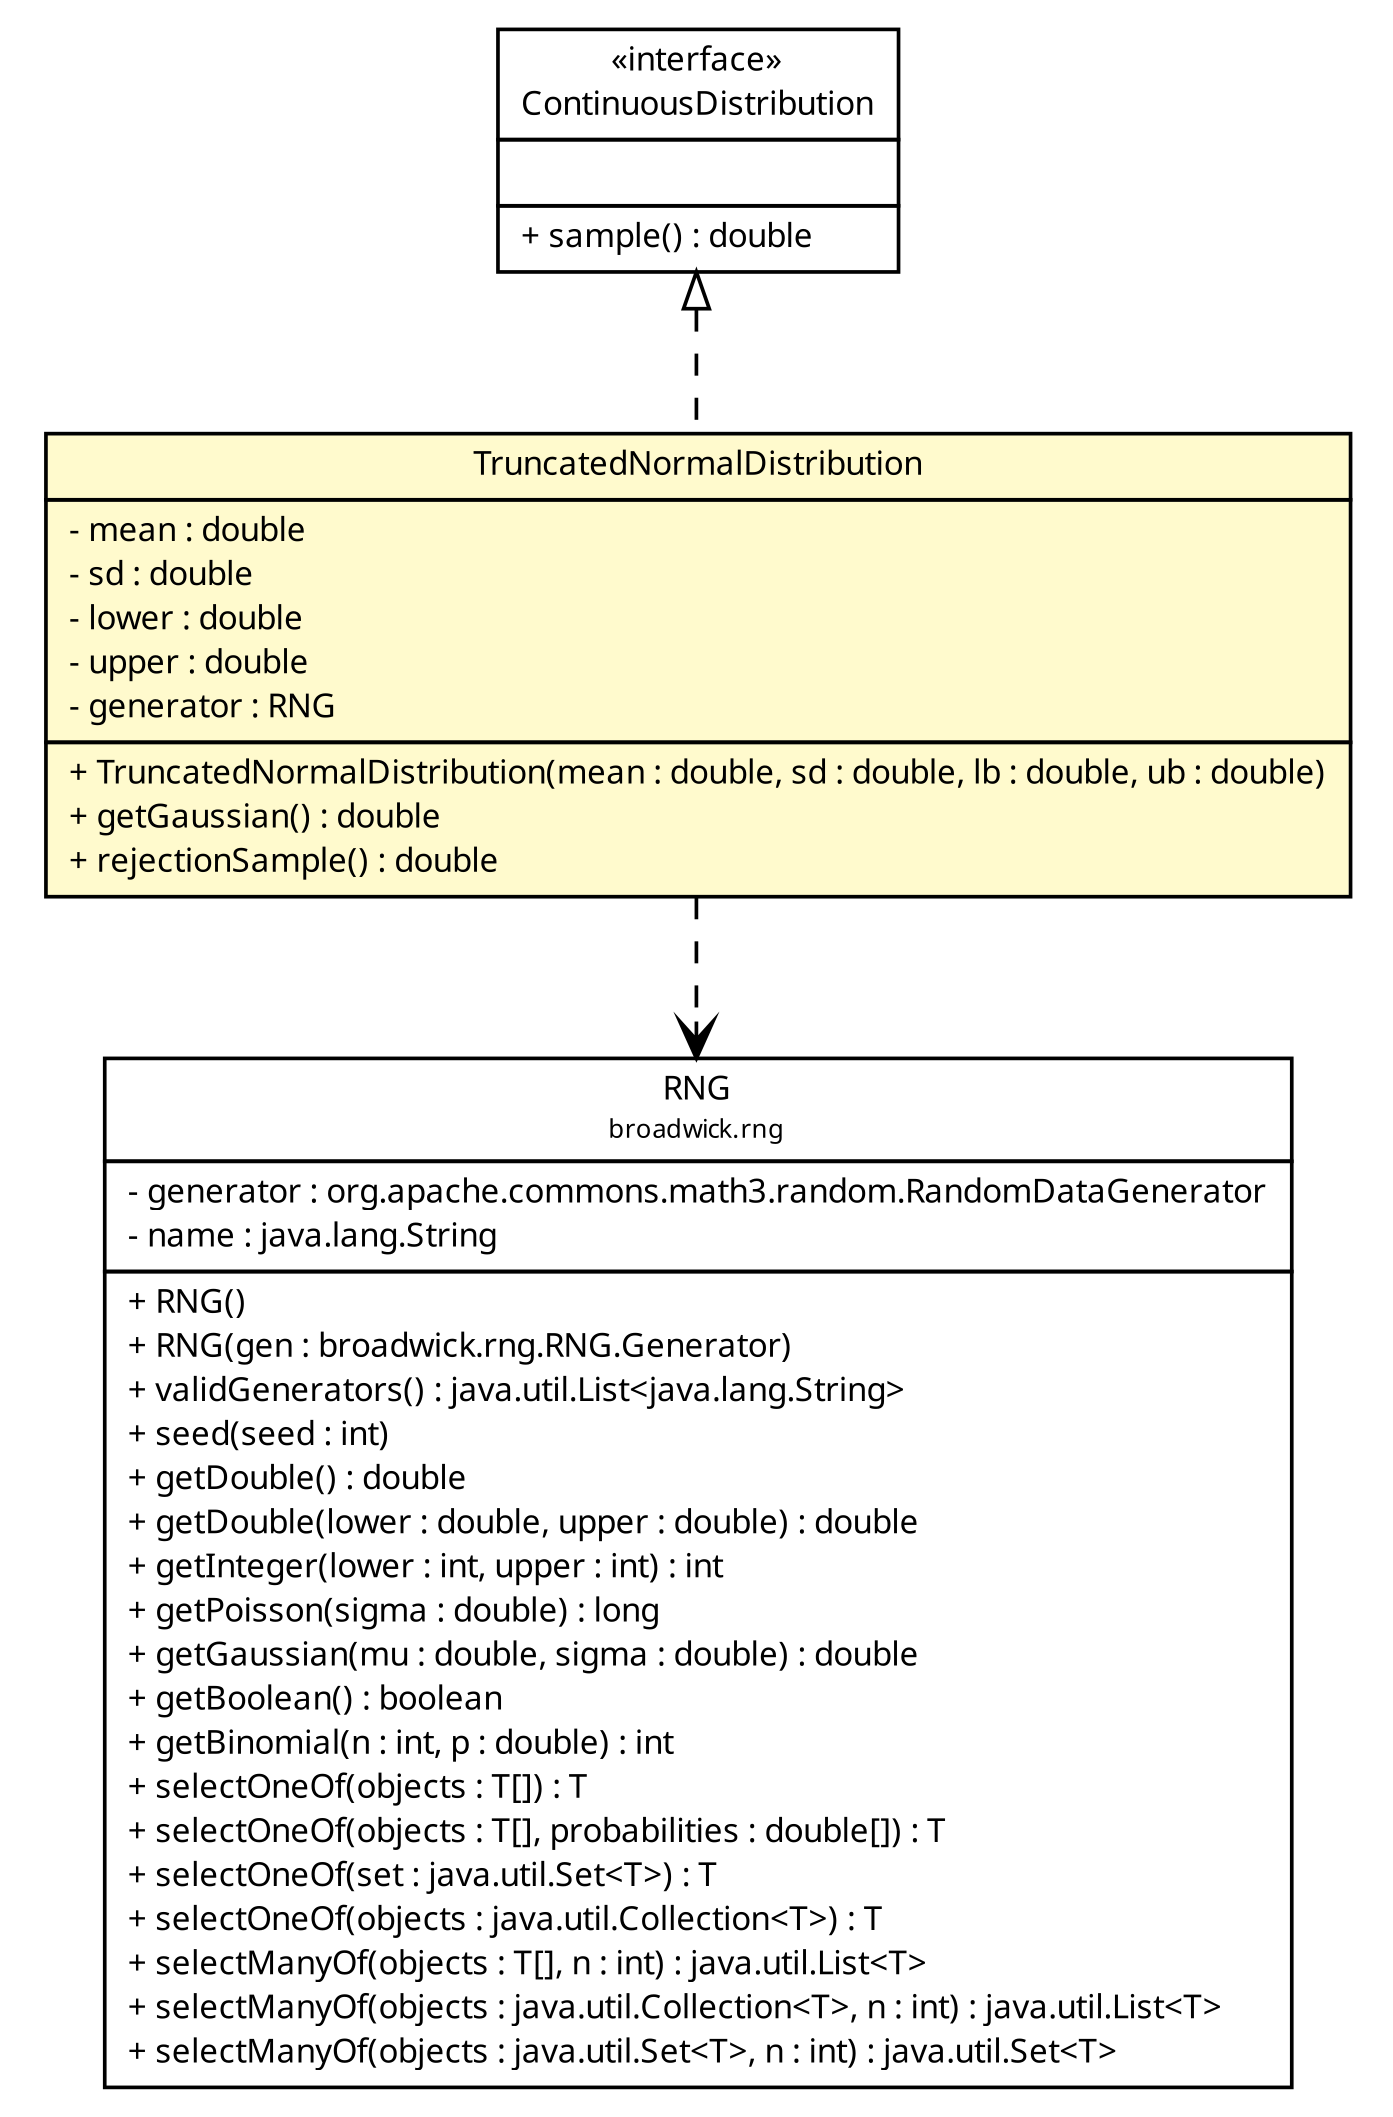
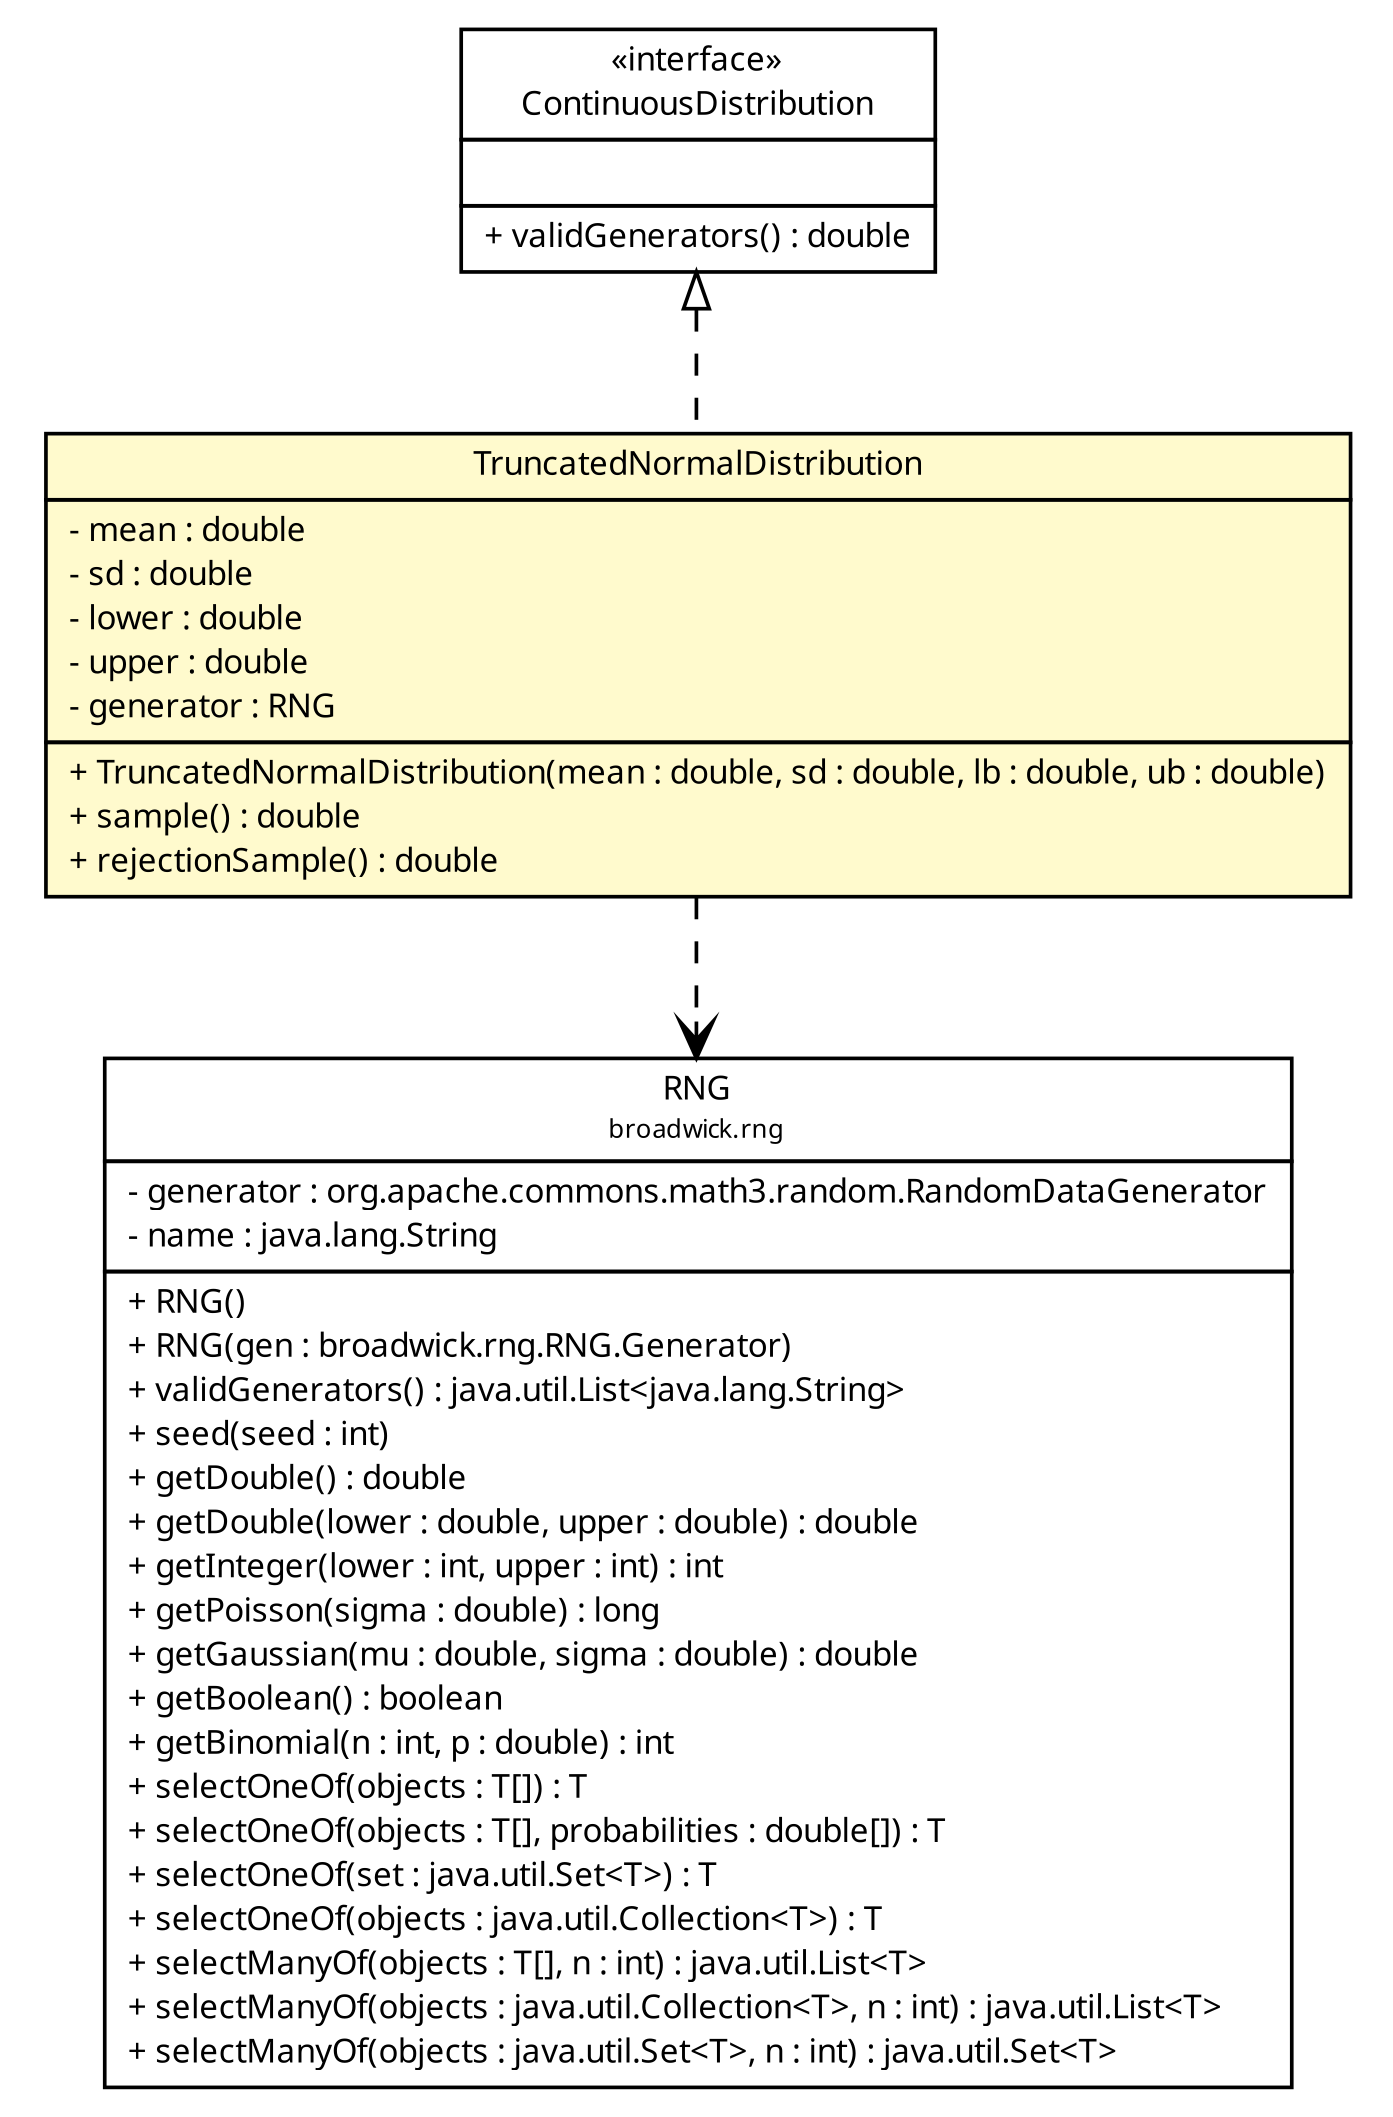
(669, 237) -> (698, 237)
(255, 818) -> (217, 818)
